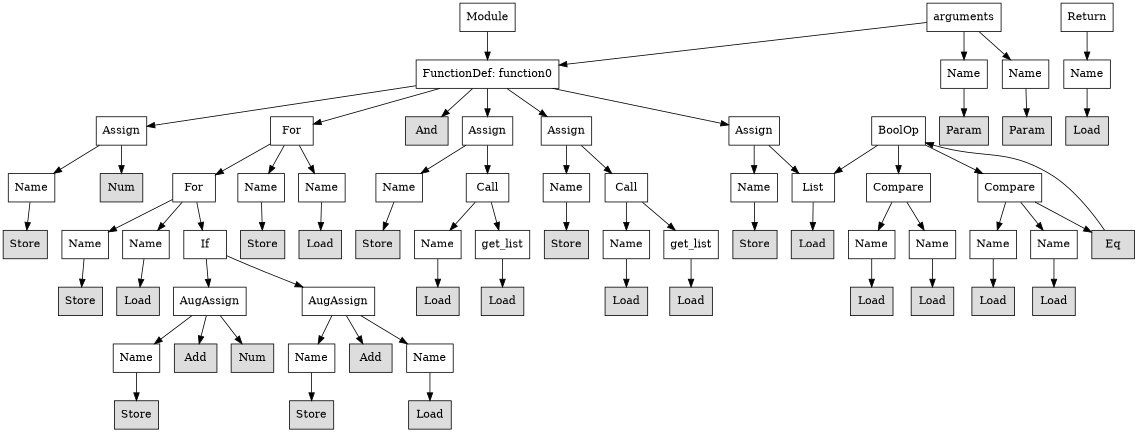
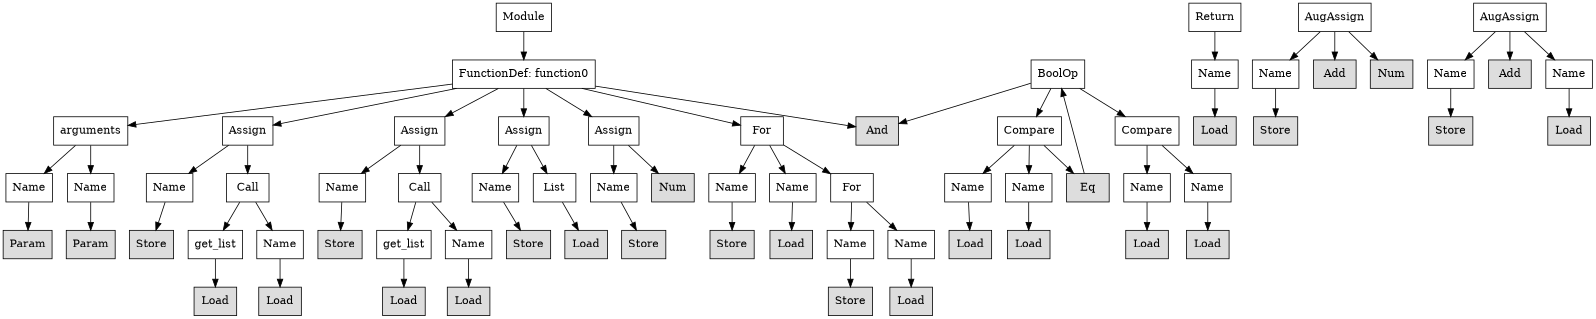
(747, 43) -> (294, 104)
(859, 157) -> (969, 102)
(205, 245) -> none
